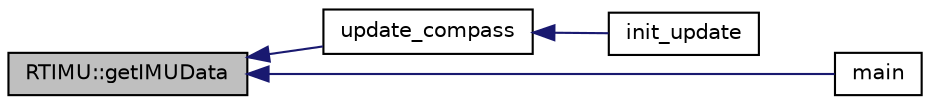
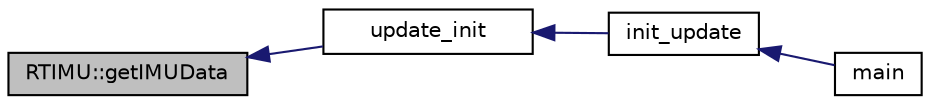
(428, 32) -> (428, 32)
(552, 74) -> (807, 59)
